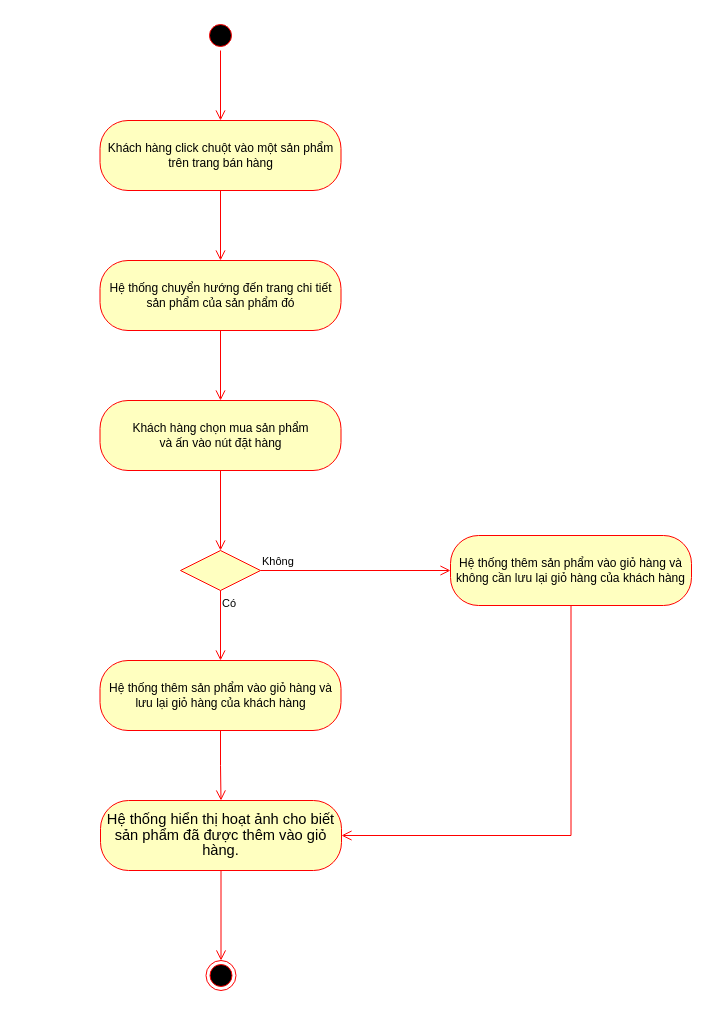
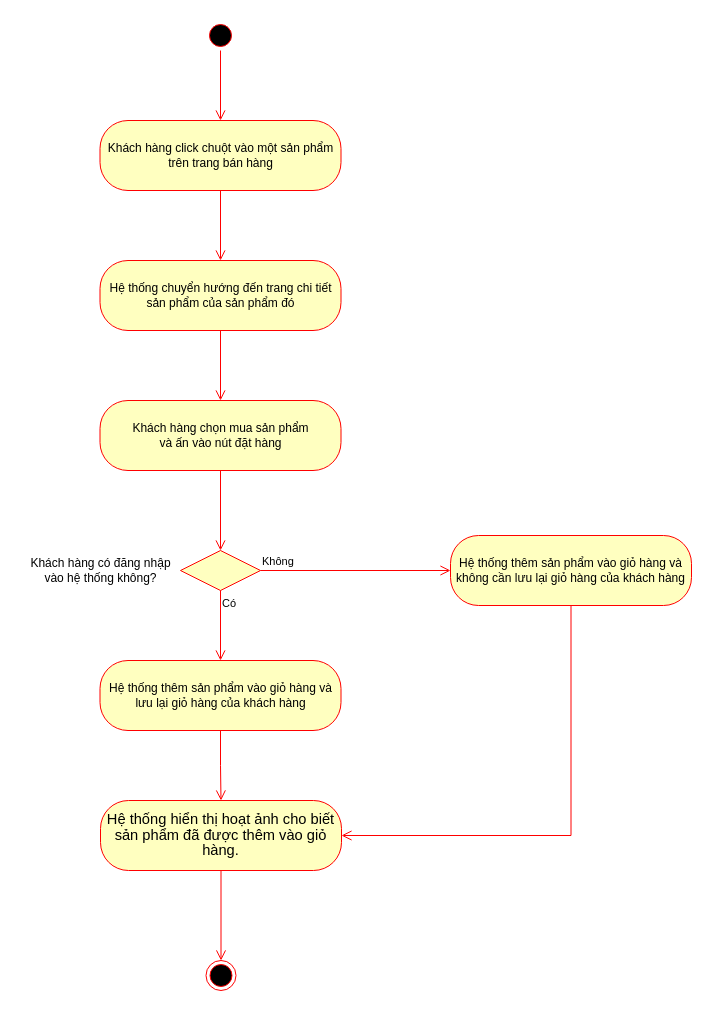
none -> (101, 571)
